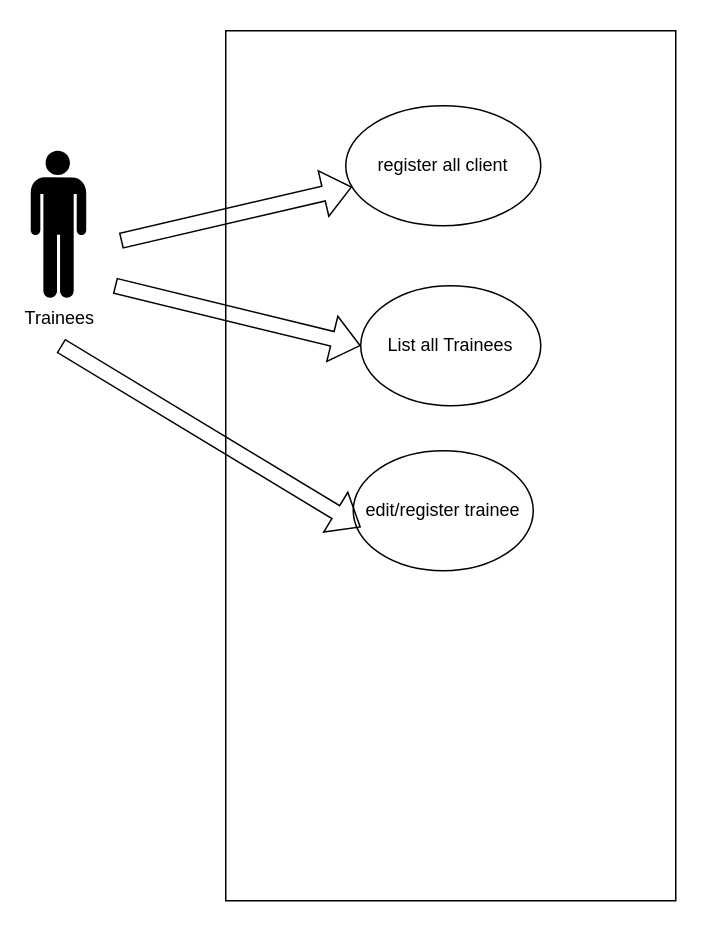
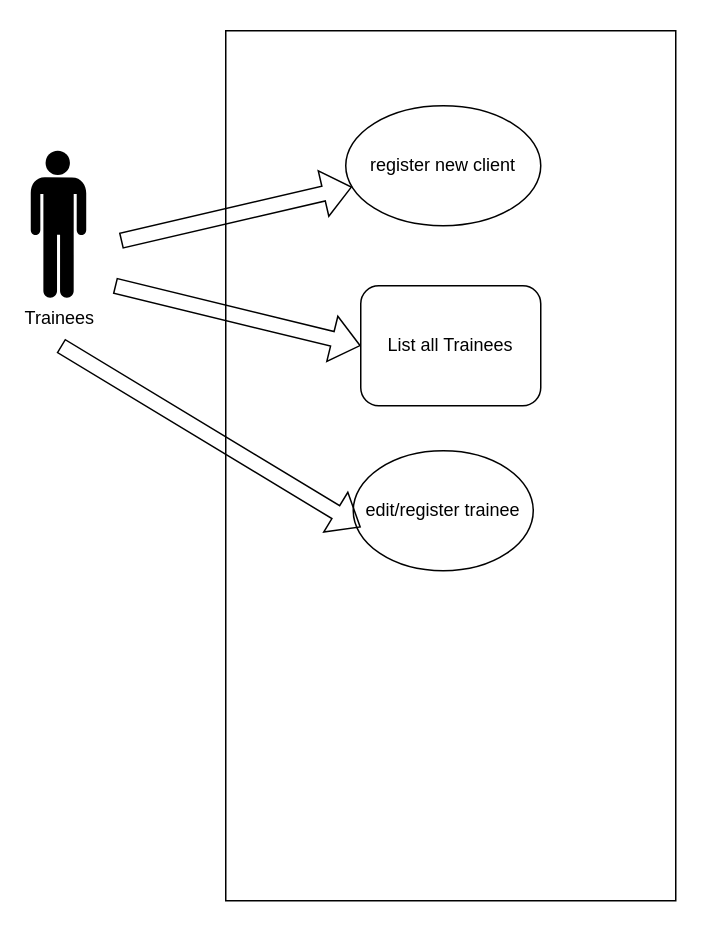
(443, 166) -> (443, 166)
(451, 346) -> (451, 346)
